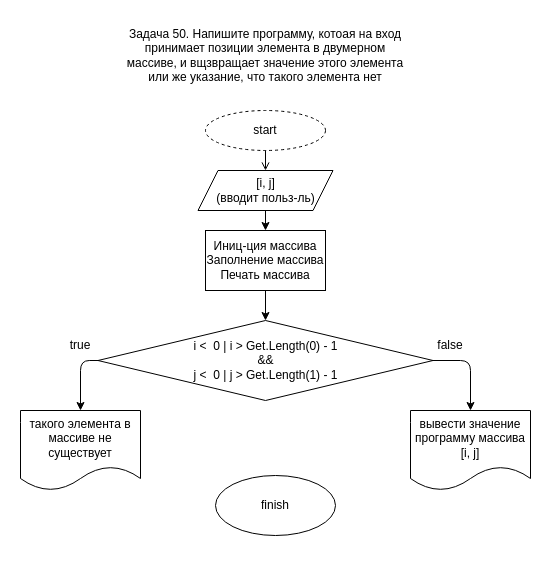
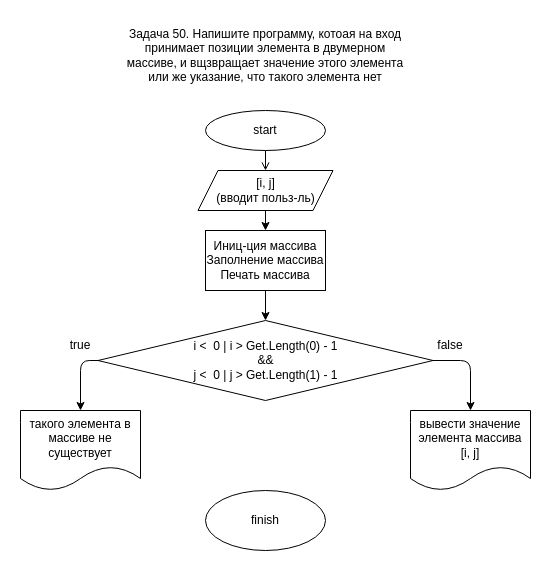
(266, 131) -> (266, 131)
(471, 439) -> (471, 439)
(276, 506) -> (266, 521)
